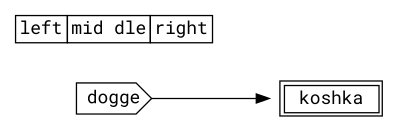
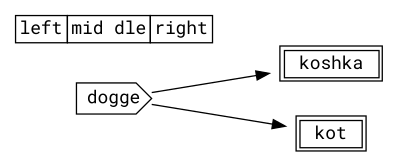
none -> (331, 133)
